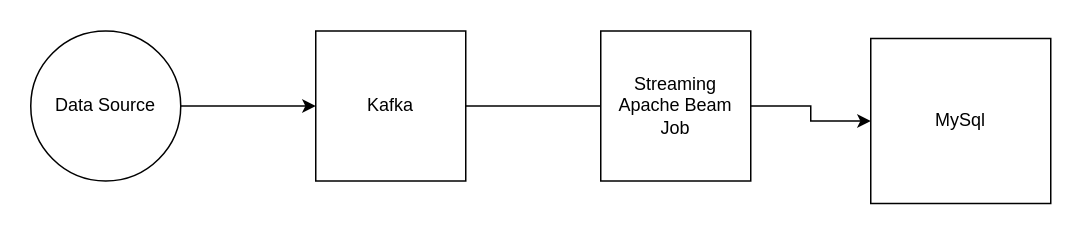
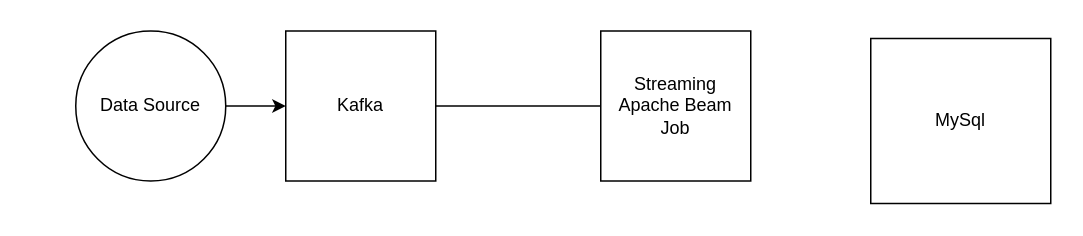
(106, 106) -> (151, 106)
(391, 106) -> (361, 106)
(811, 108) -> none
